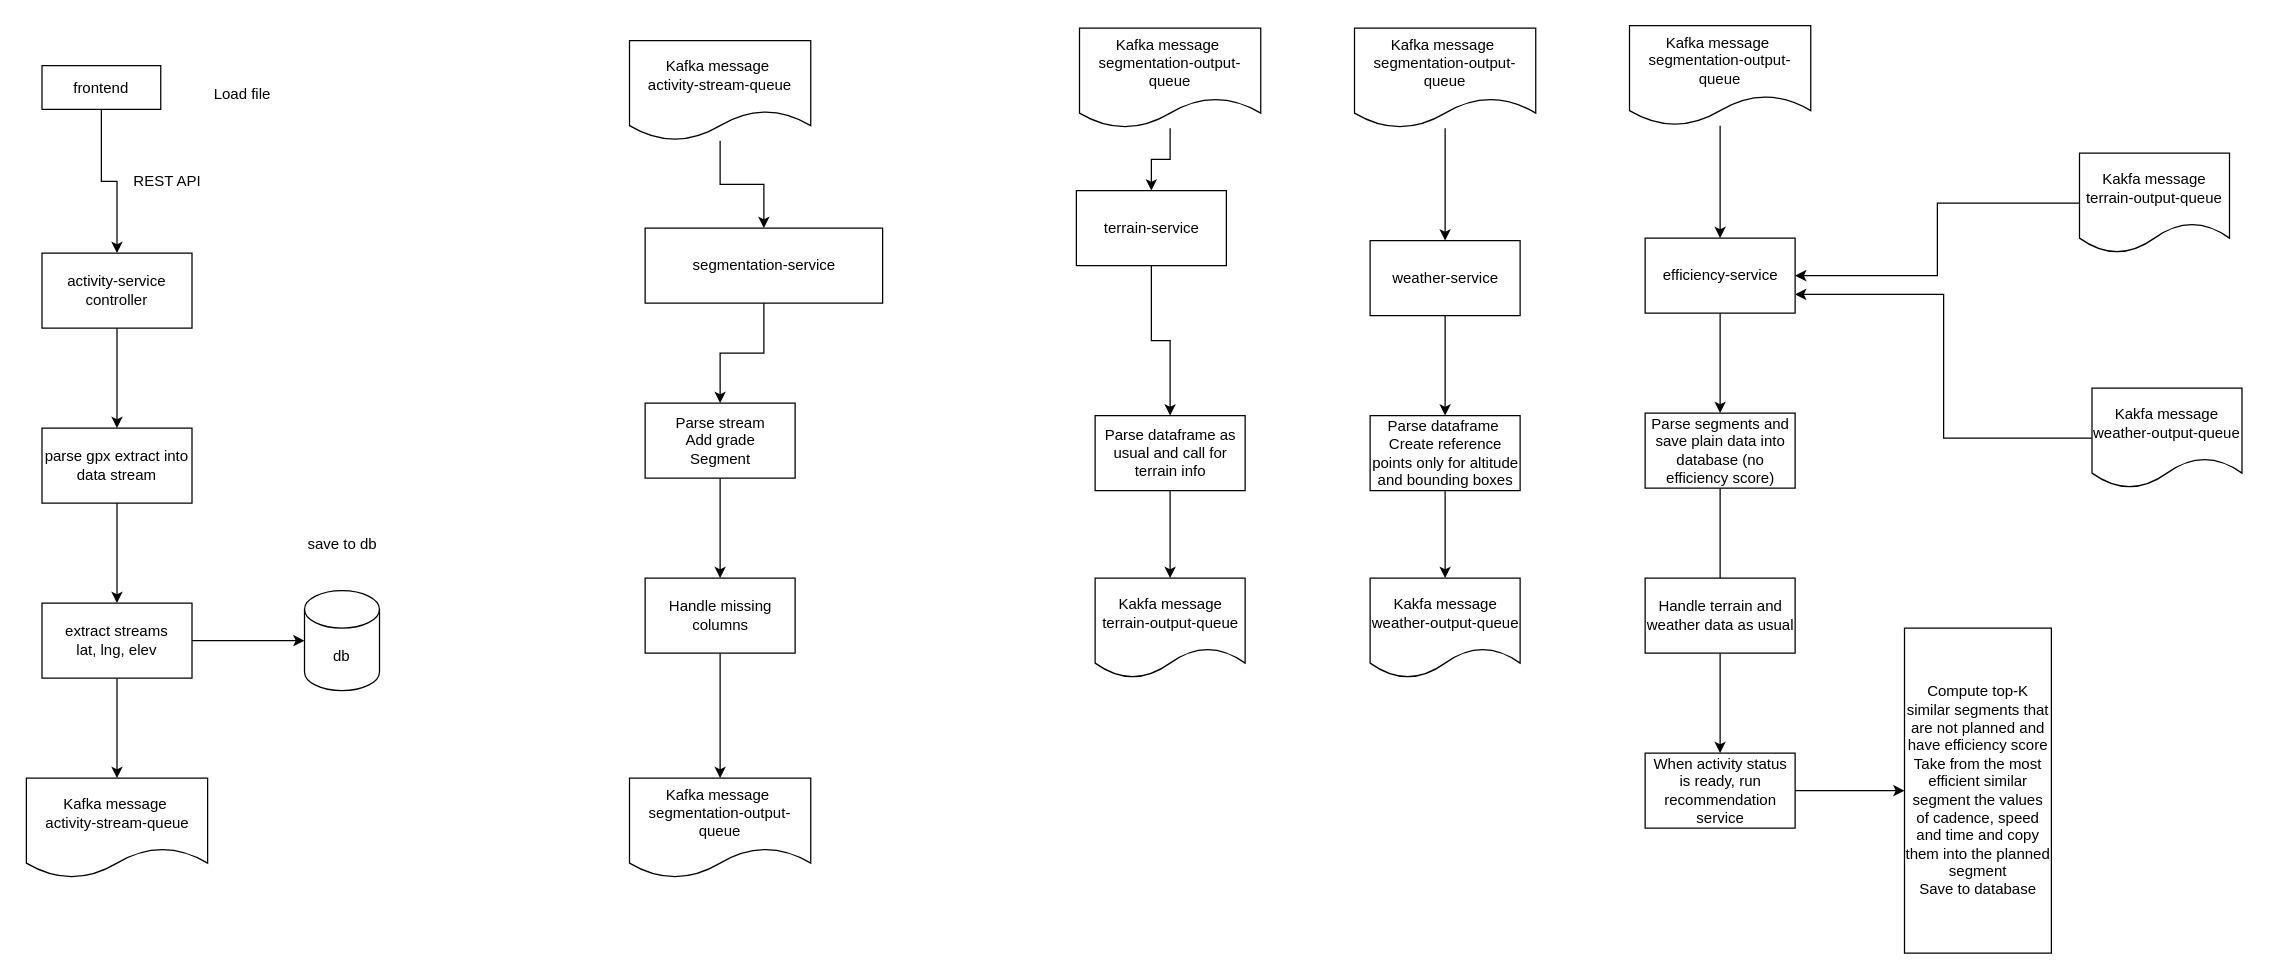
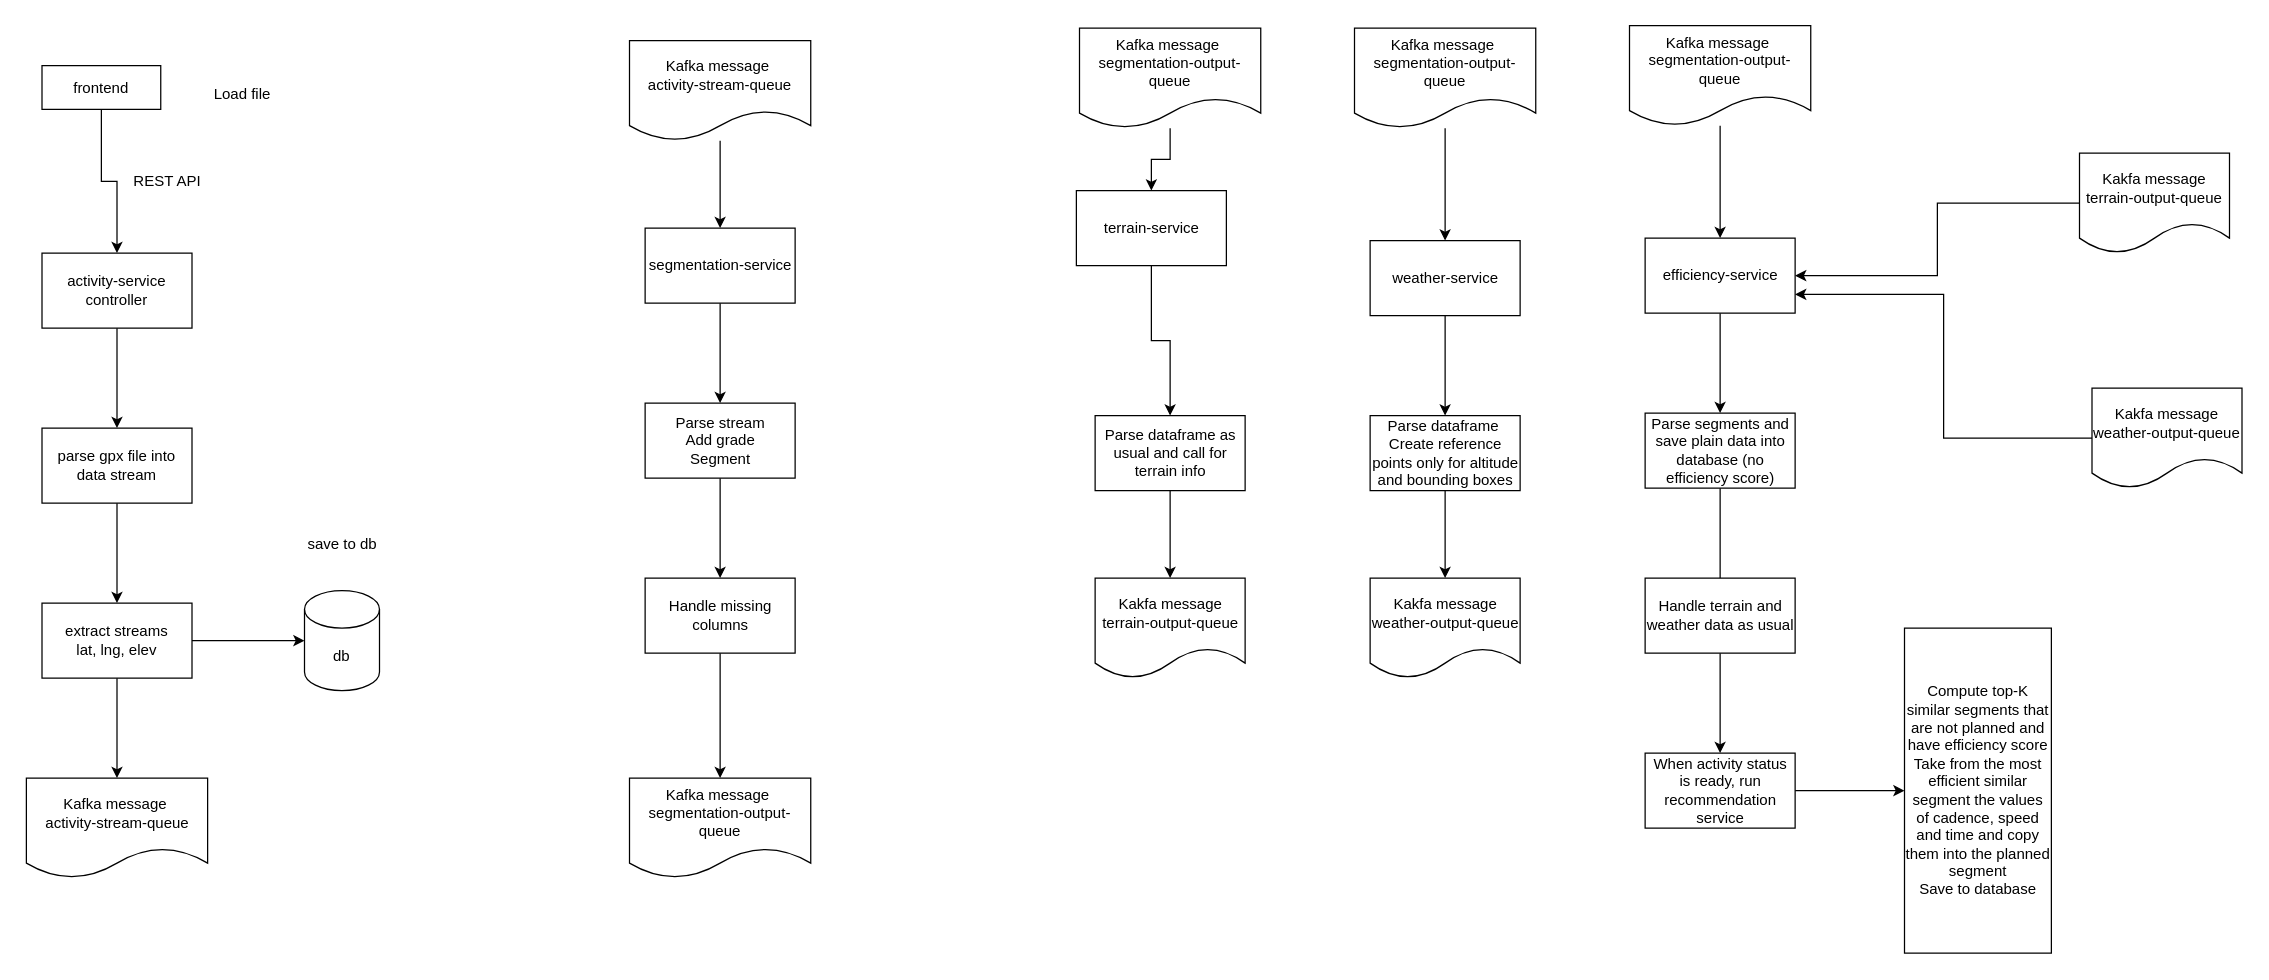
(764, 266) -> (720, 266)
(117, 466) -> (117, 466)
